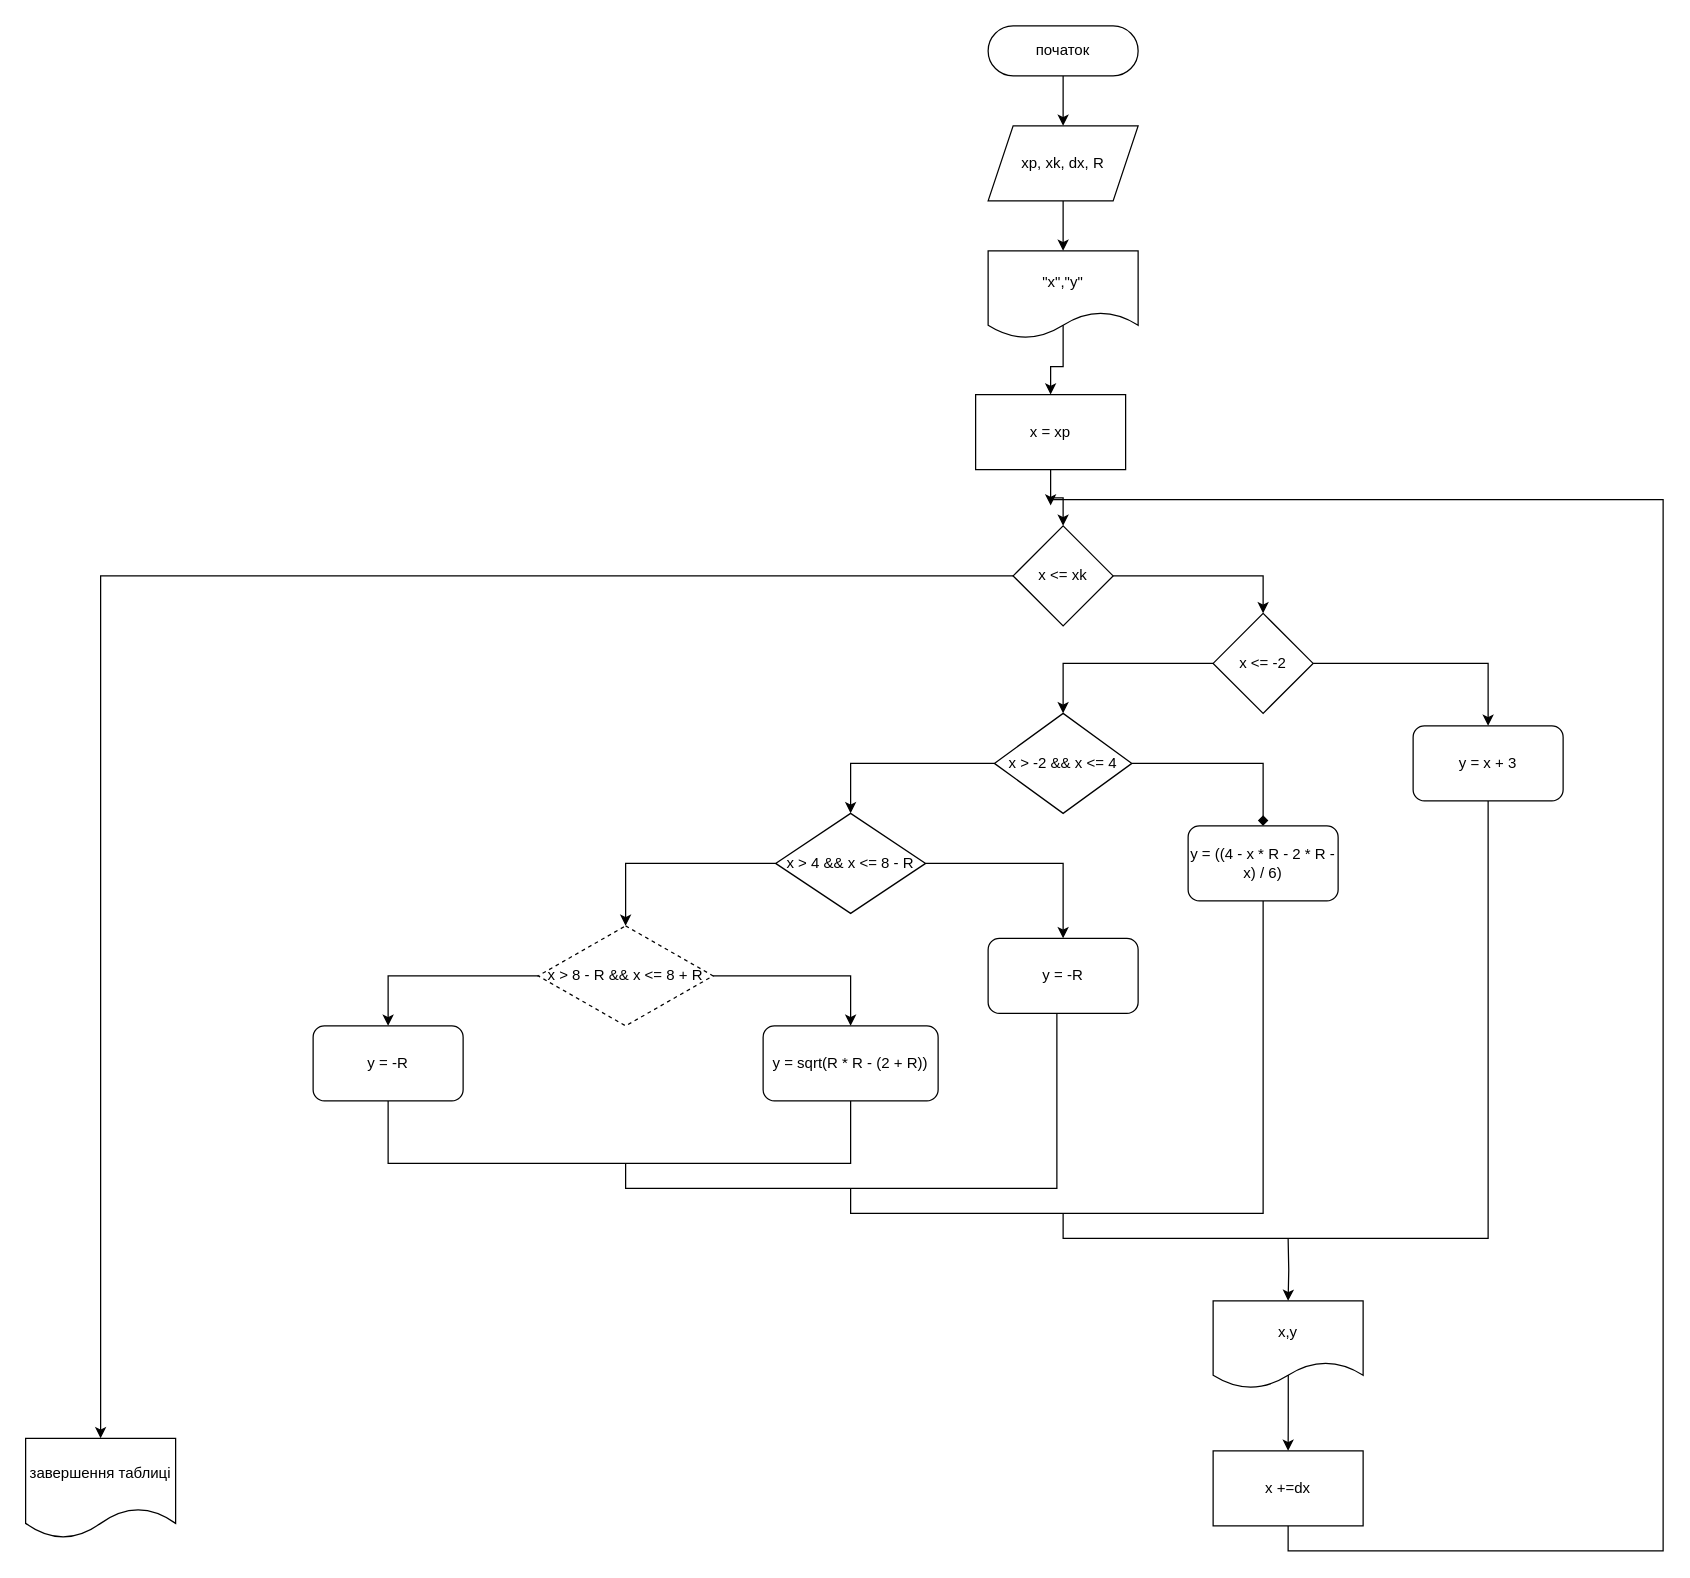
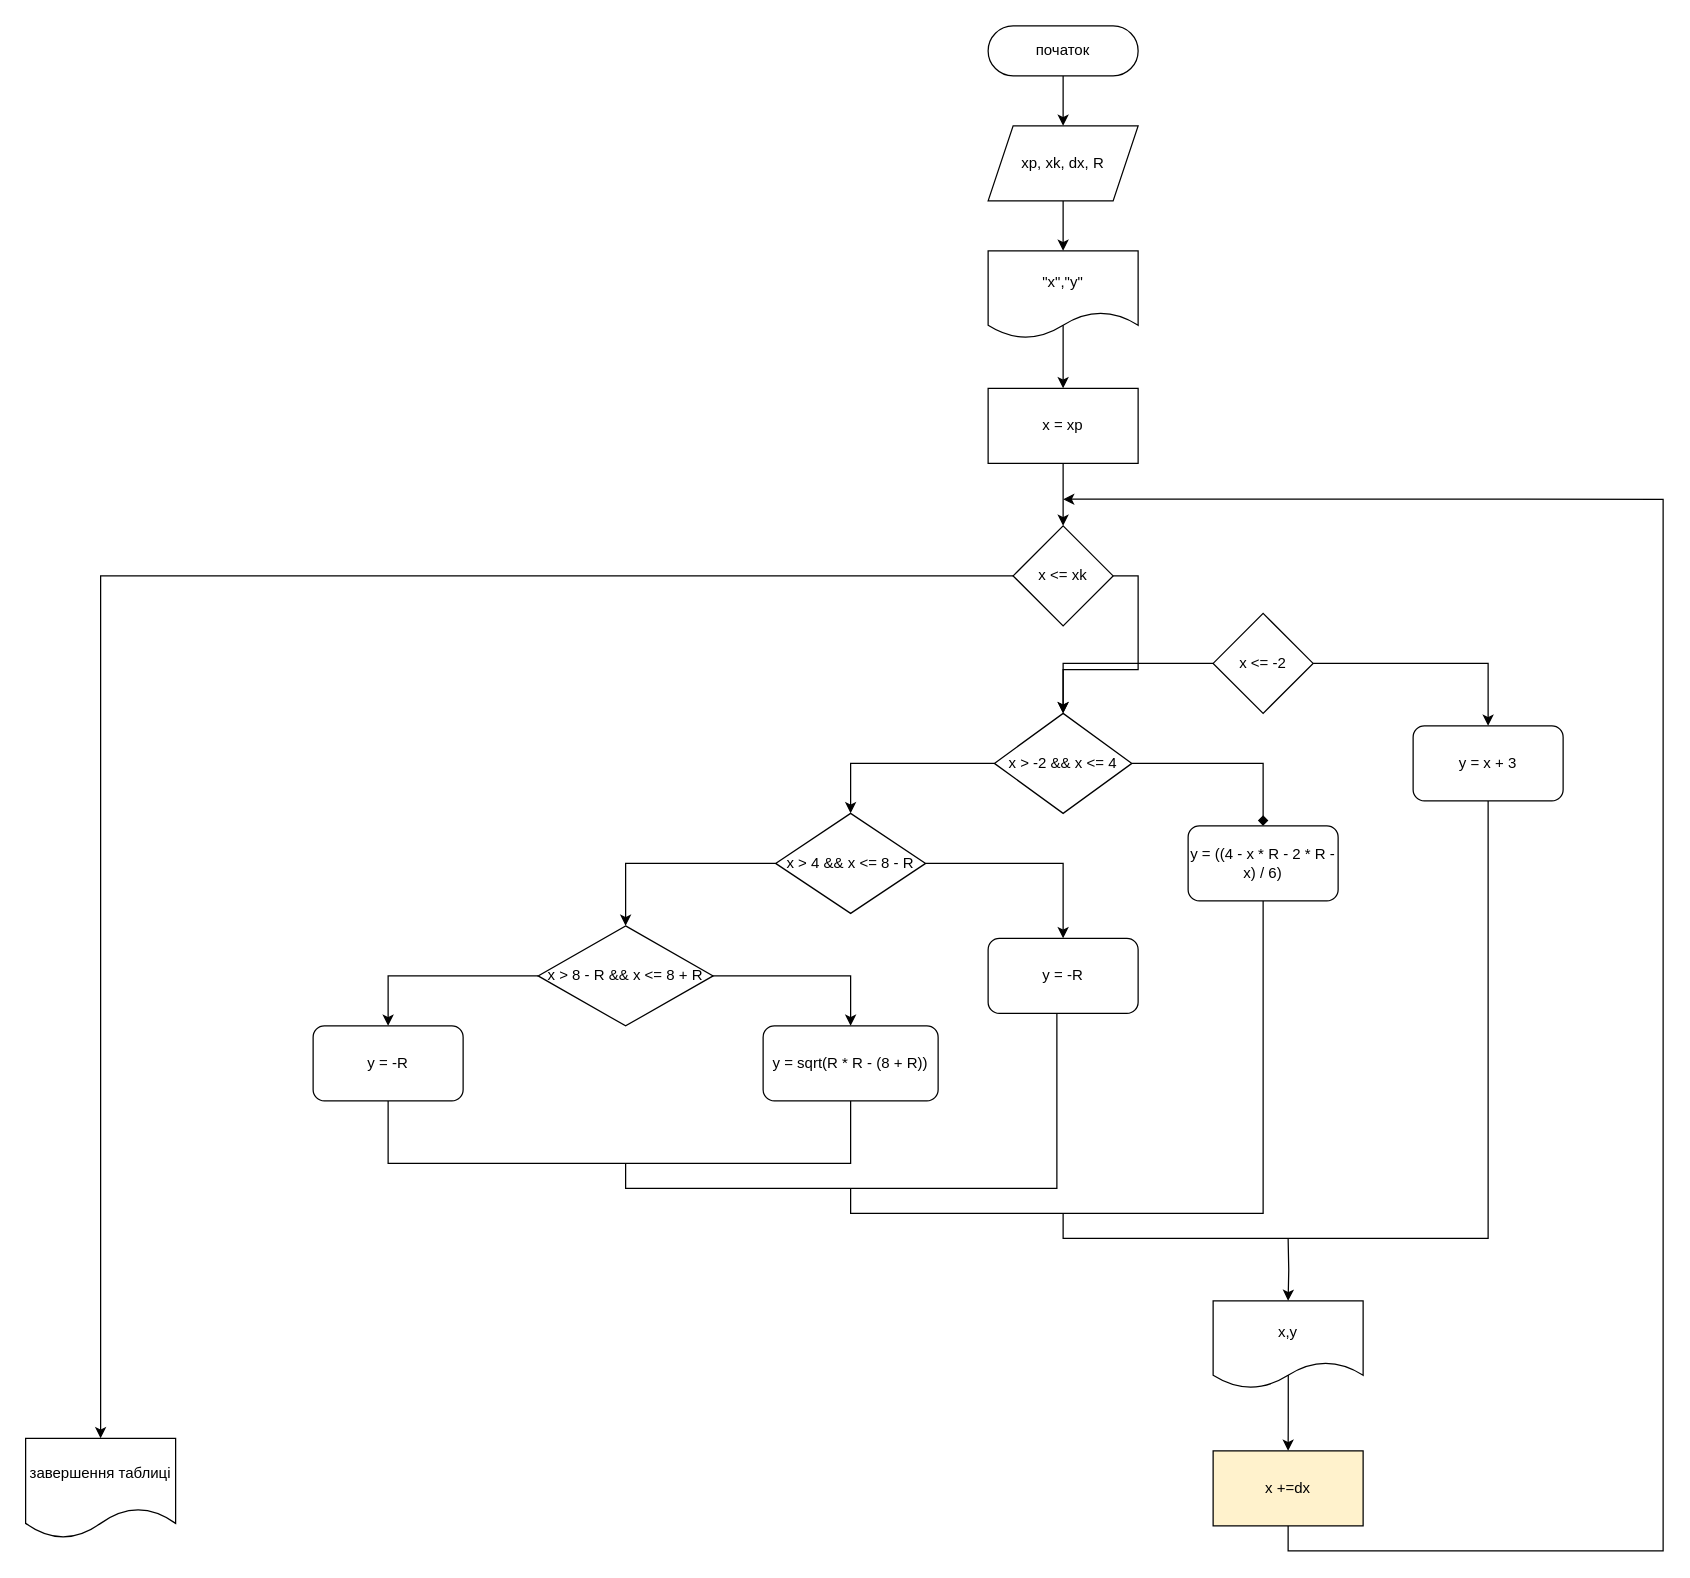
(1051, 432) -> (1063, 426)
(1213, 576) -> (1138, 657)
(626, 976) -> (626, 976)
(851, 1063) -> (851, 1063)
(1288, 1488) -> (1288, 1488)
